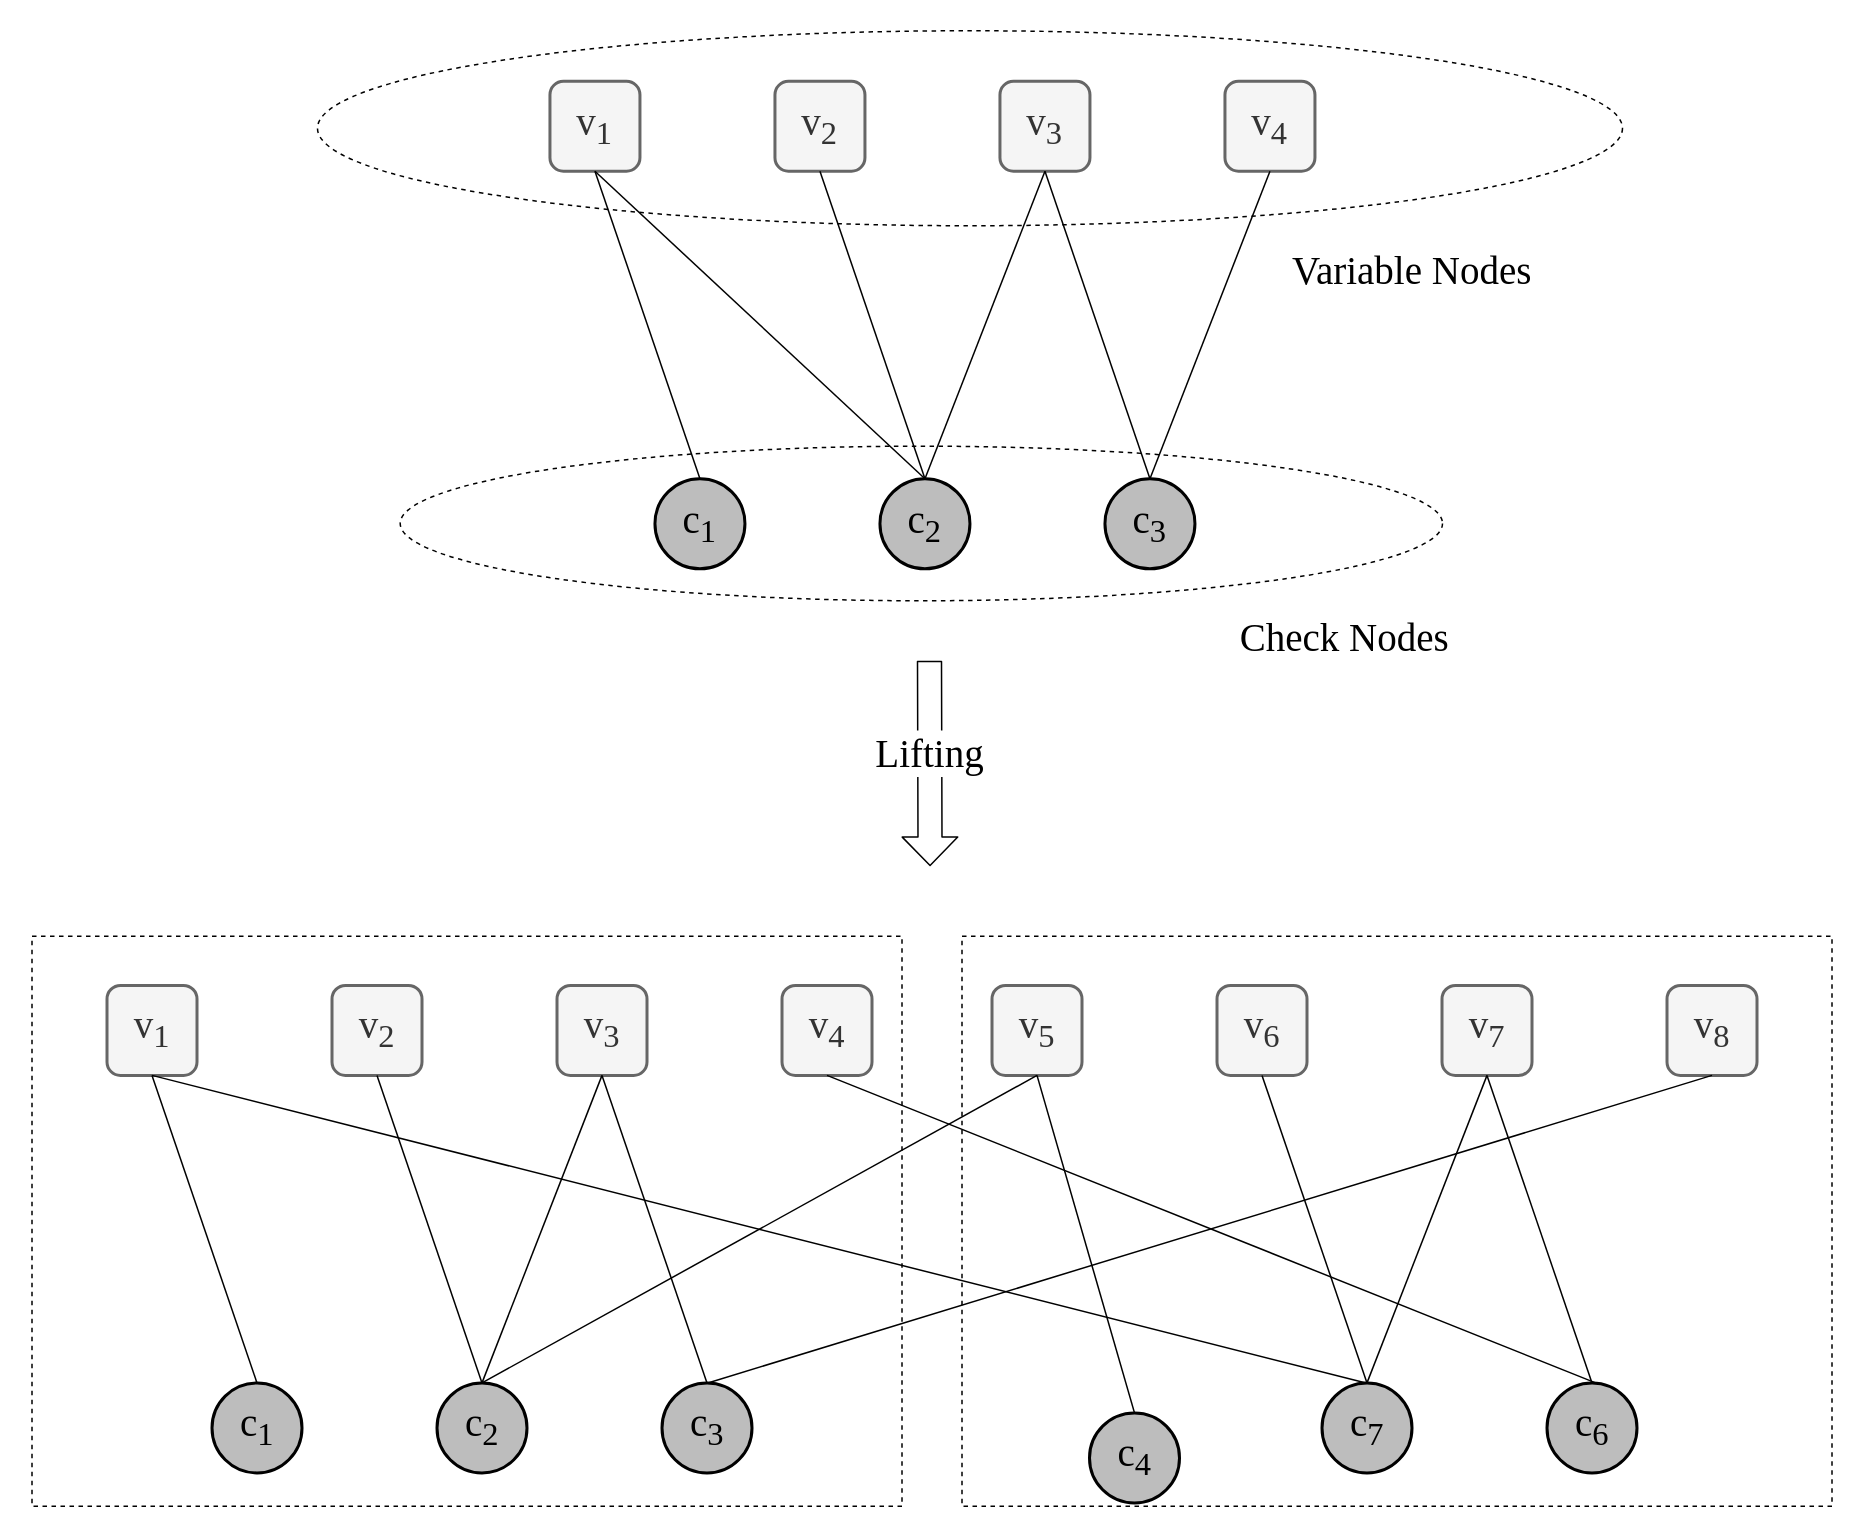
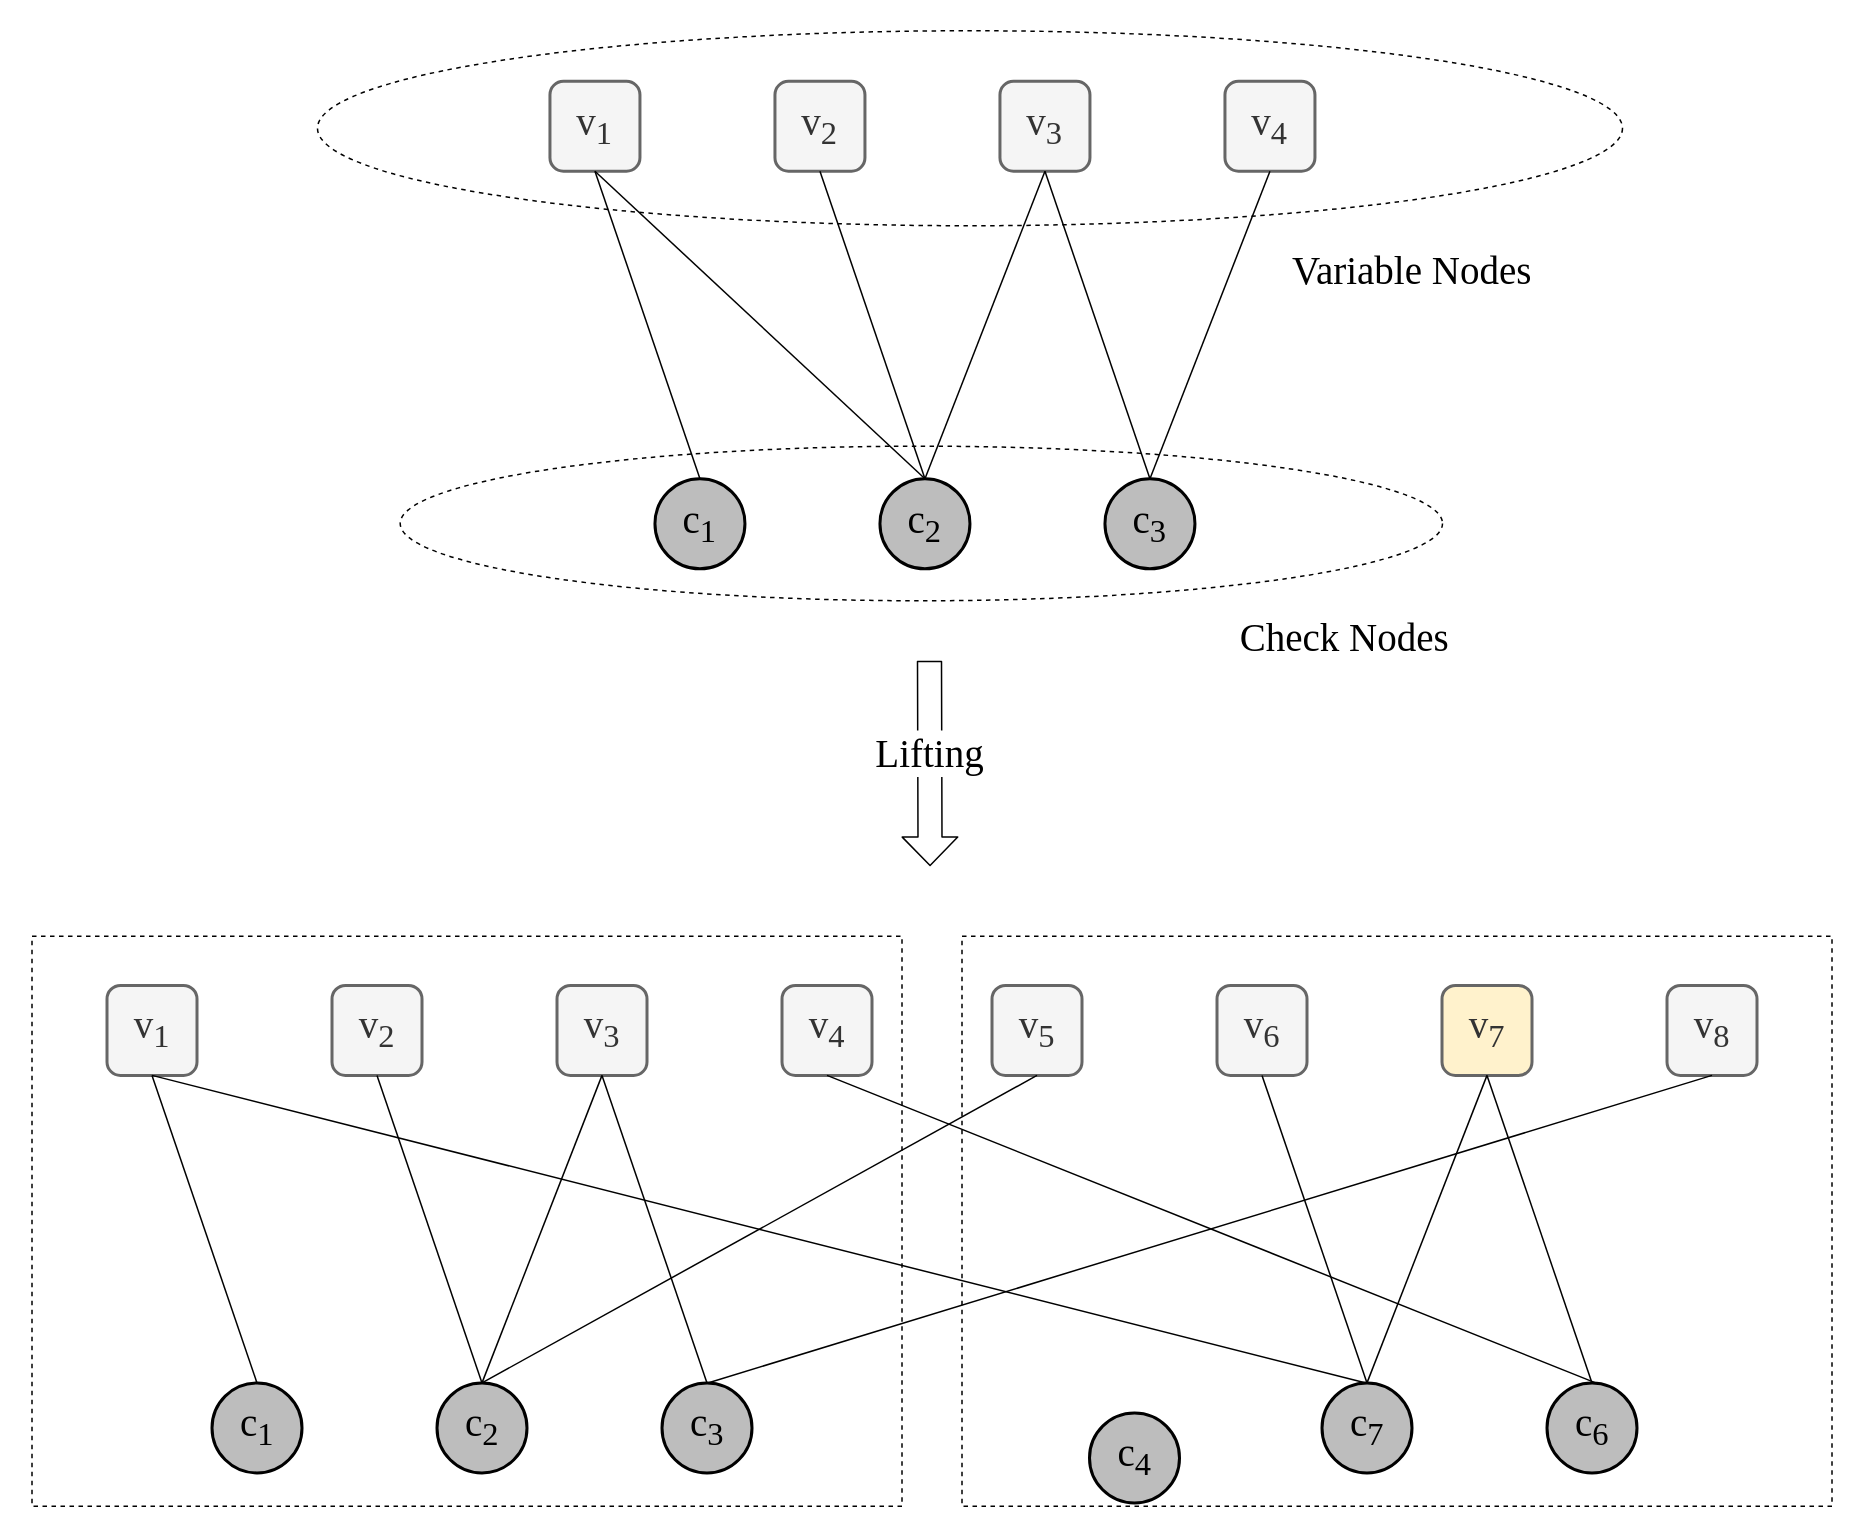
(1487, 1030) -> (1487, 1030)
(1085, 1244) -> none
